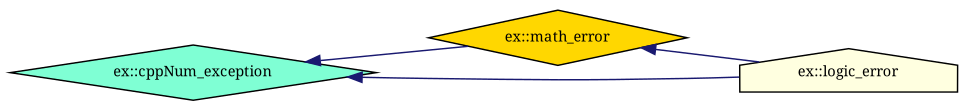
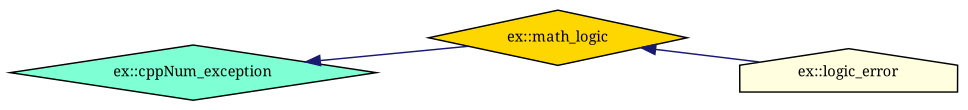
(558, 38) -> (558, 38)
(551, 80) -> none
